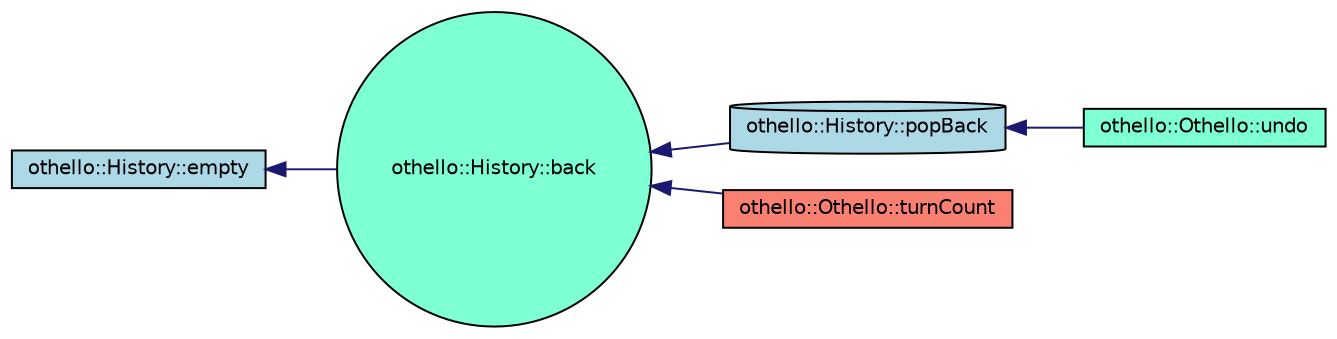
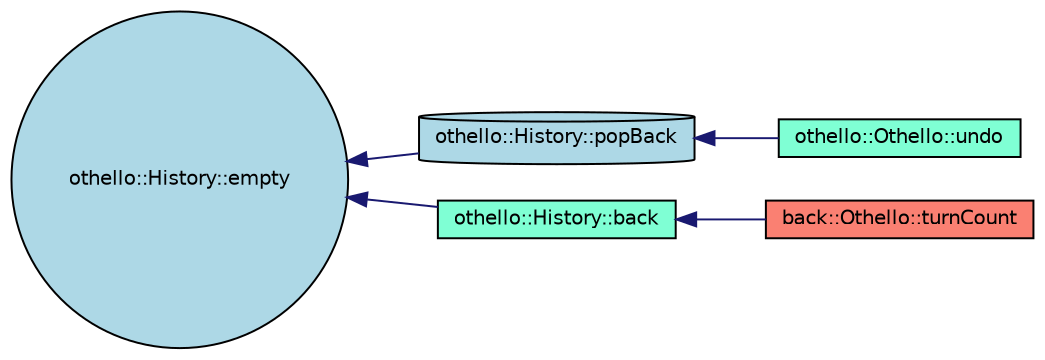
(700, 146) -> (393, 156)
(139, 169) -> (180, 180)
(494, 169) -> (557, 219)
(868, 209) -> (900, 219)
